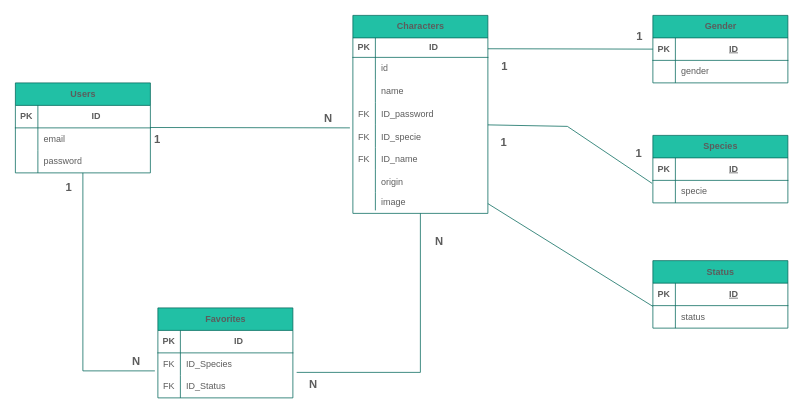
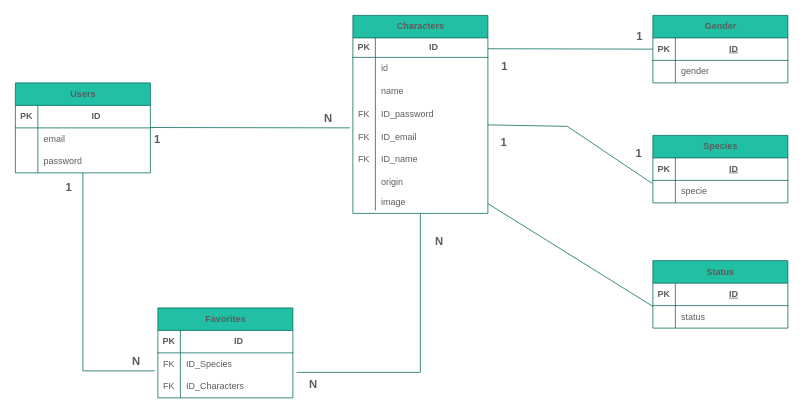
(403, 137) -> (399, 137)
(209, 387) -> (219, 387)
